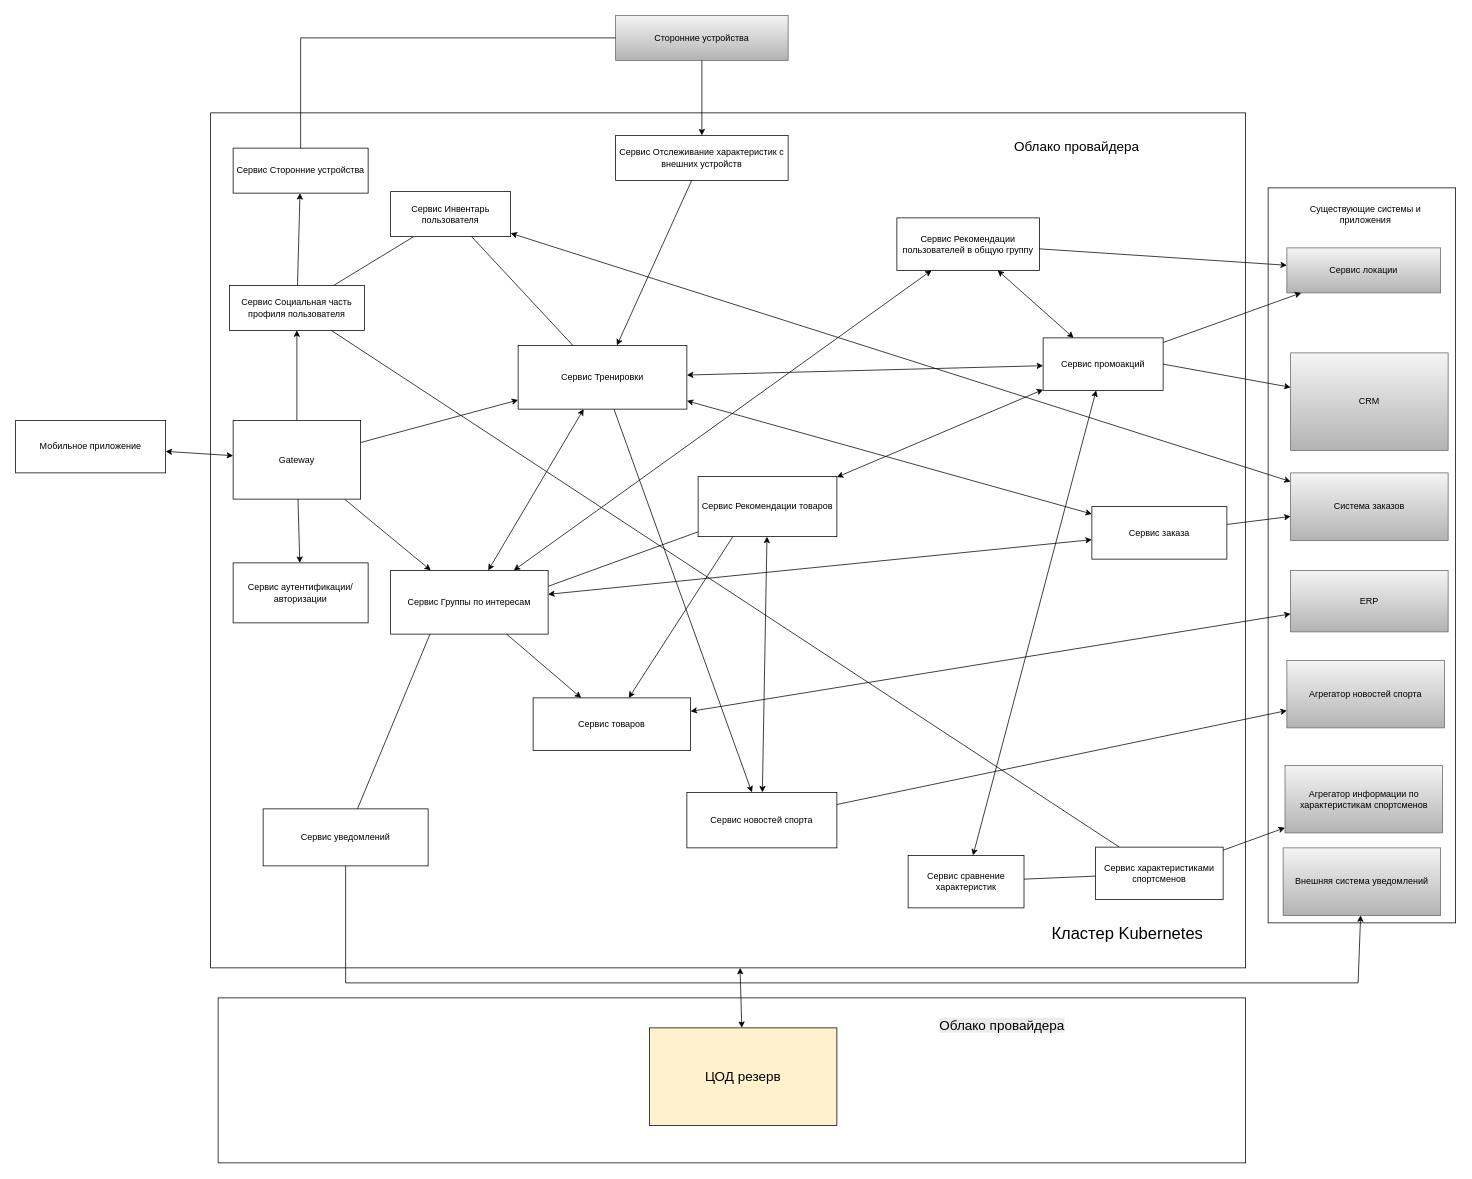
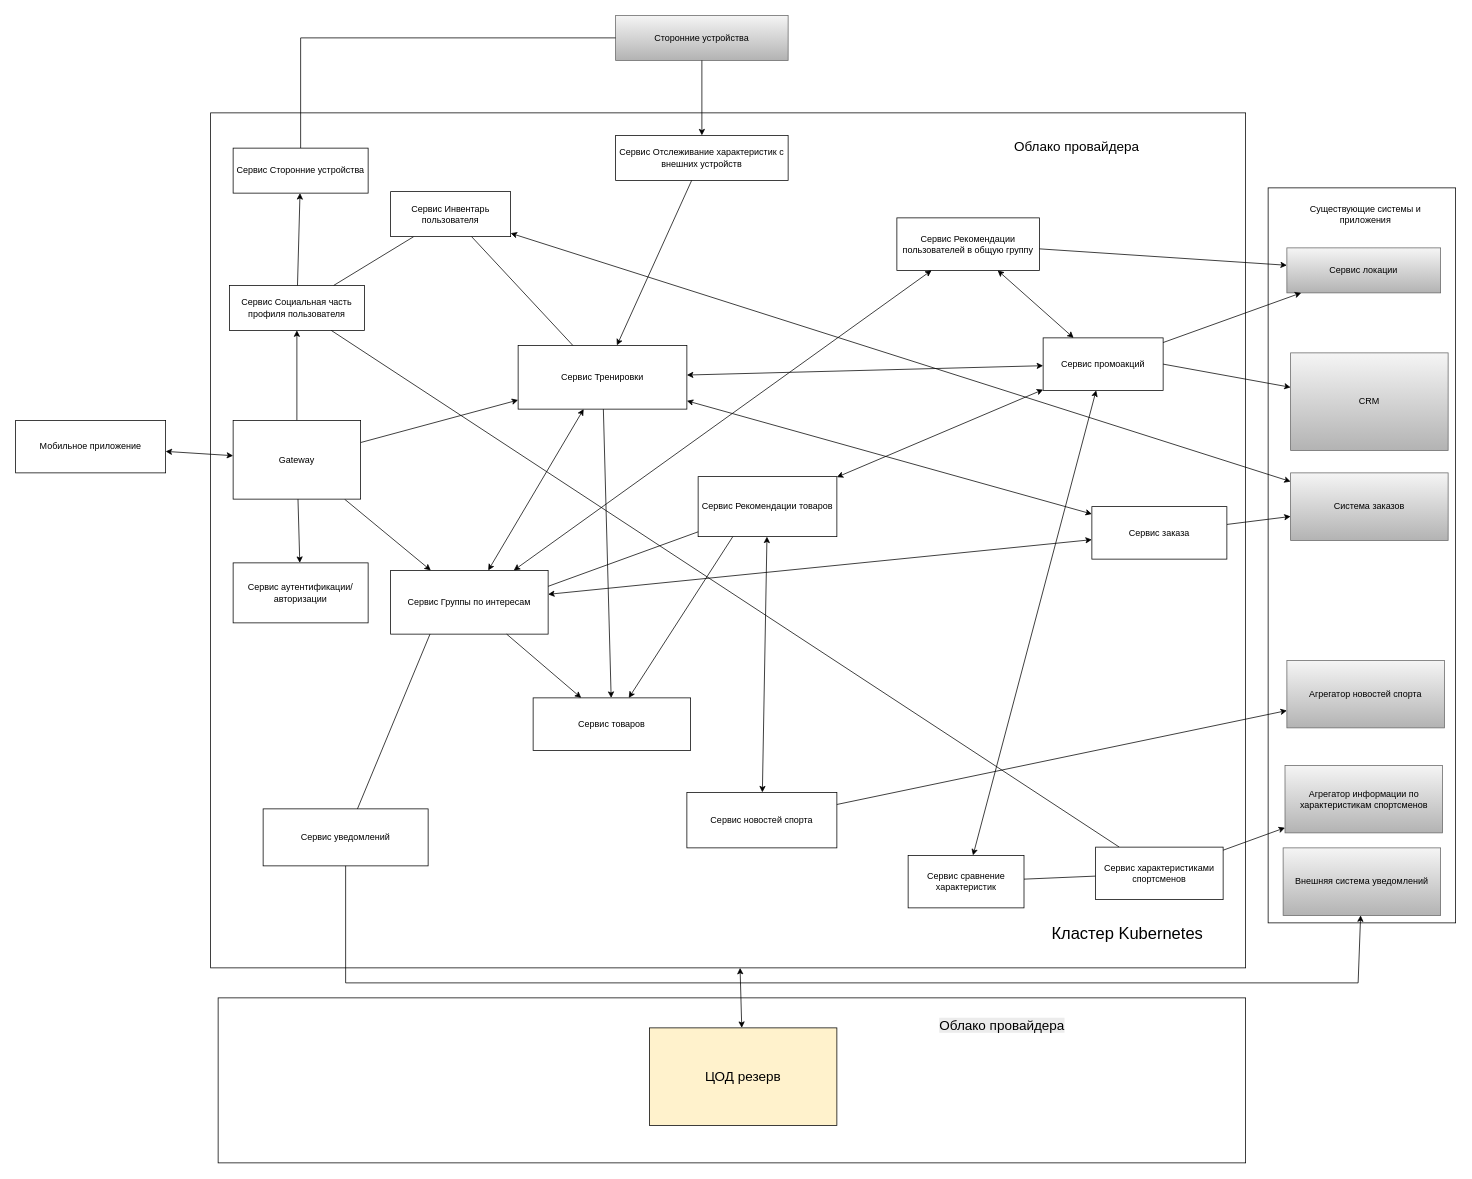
(682, 599) -> (610, 676)
(1369, 601) -> none
(990, 663) -> none
